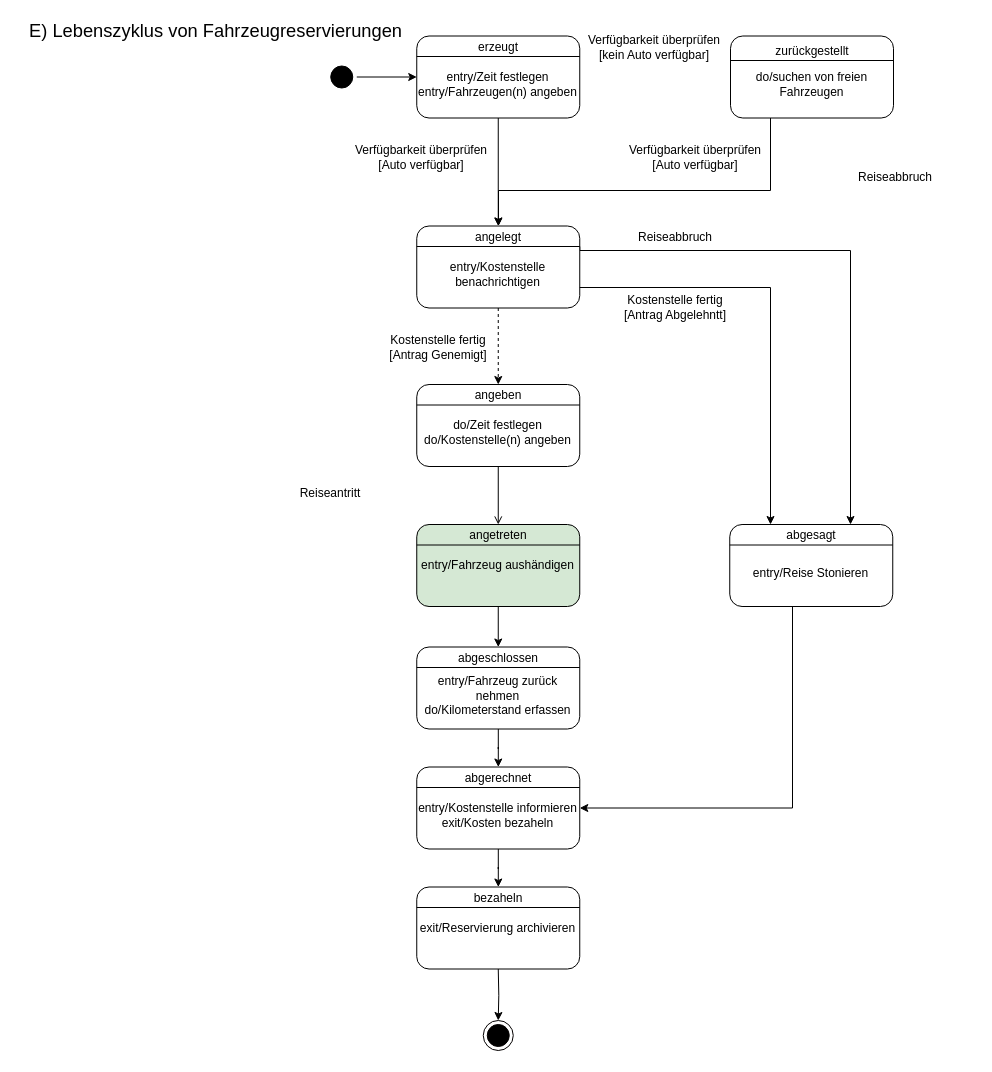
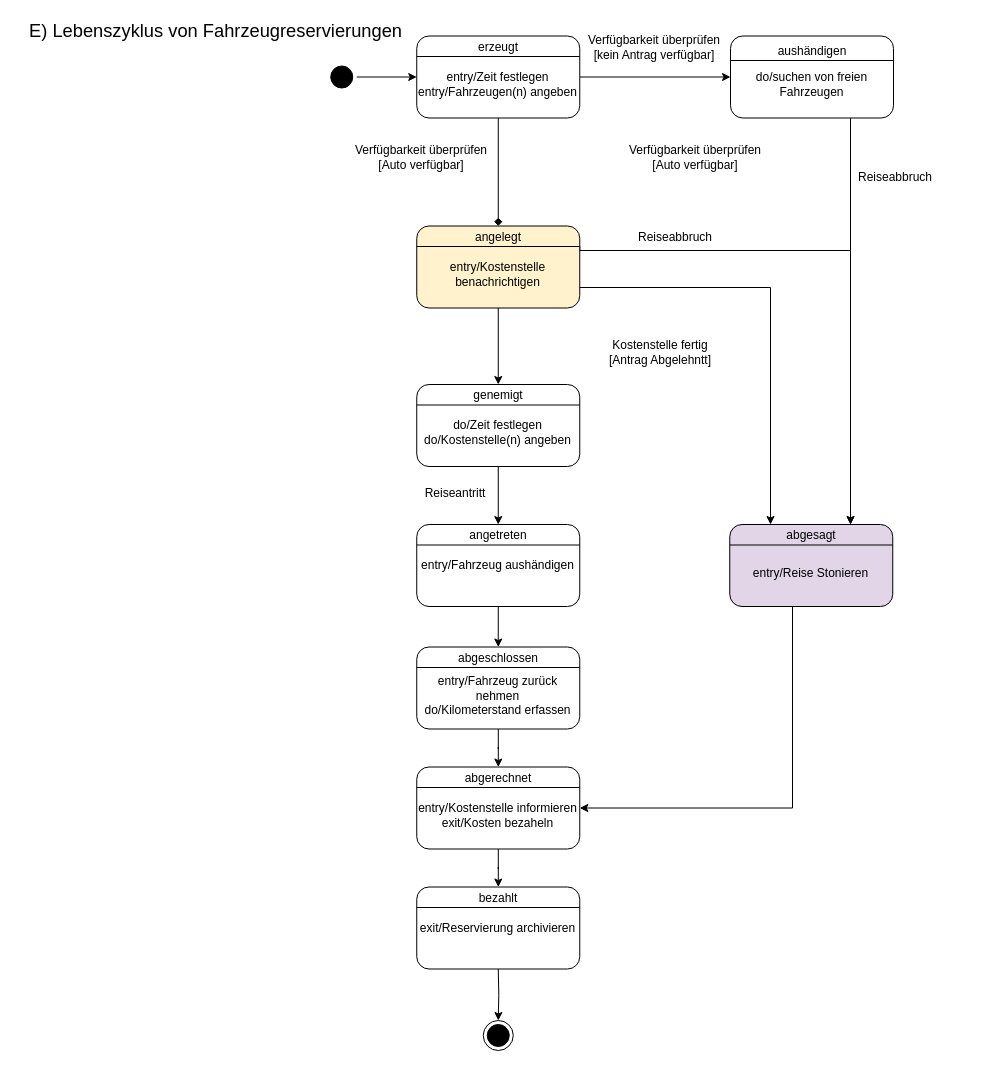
(655, 48) -> (655, 48)
(813, 52) -> (813, 52)
none -> (652, 77)
none -> (851, 183)
(672, 191) -> none
(498, 220) -> (498, 188)
(498, 267) -> (498, 267)
(676, 307) -> (661, 352)
(498, 343) -> (498, 343)
(438, 347) -> none
(499, 396) -> (499, 396)
(331, 493) -> (456, 493)
(498, 518) -> (498, 516)
(498, 566) -> (498, 566)
(811, 566) -> (811, 566)
(499, 899) -> (499, 899)
